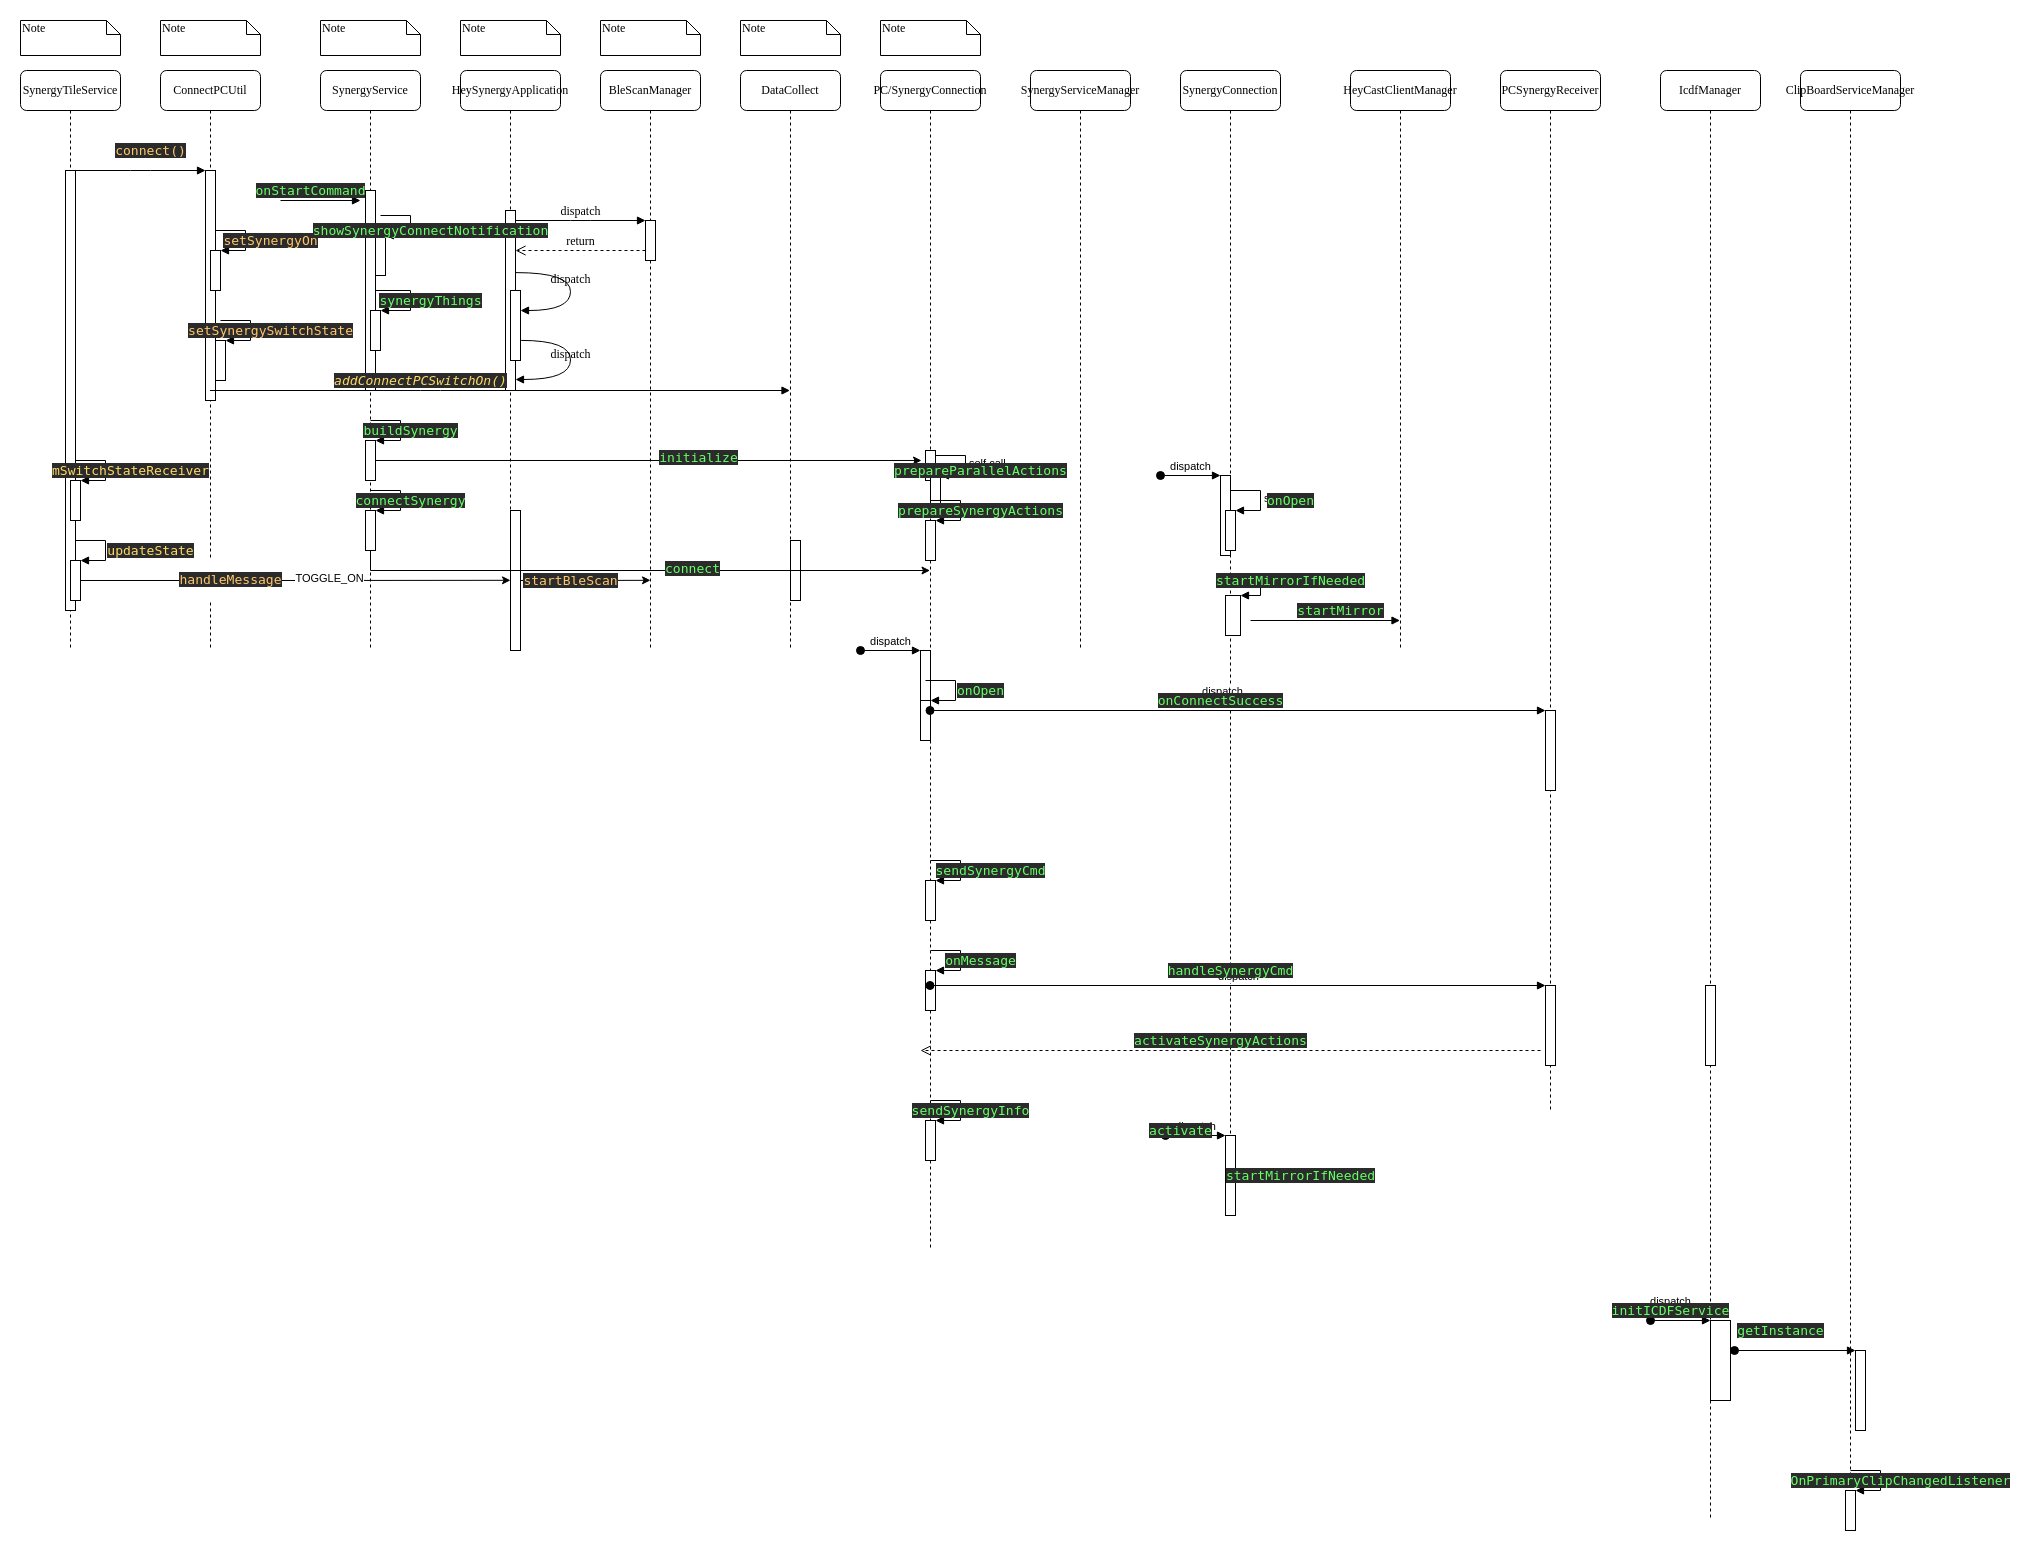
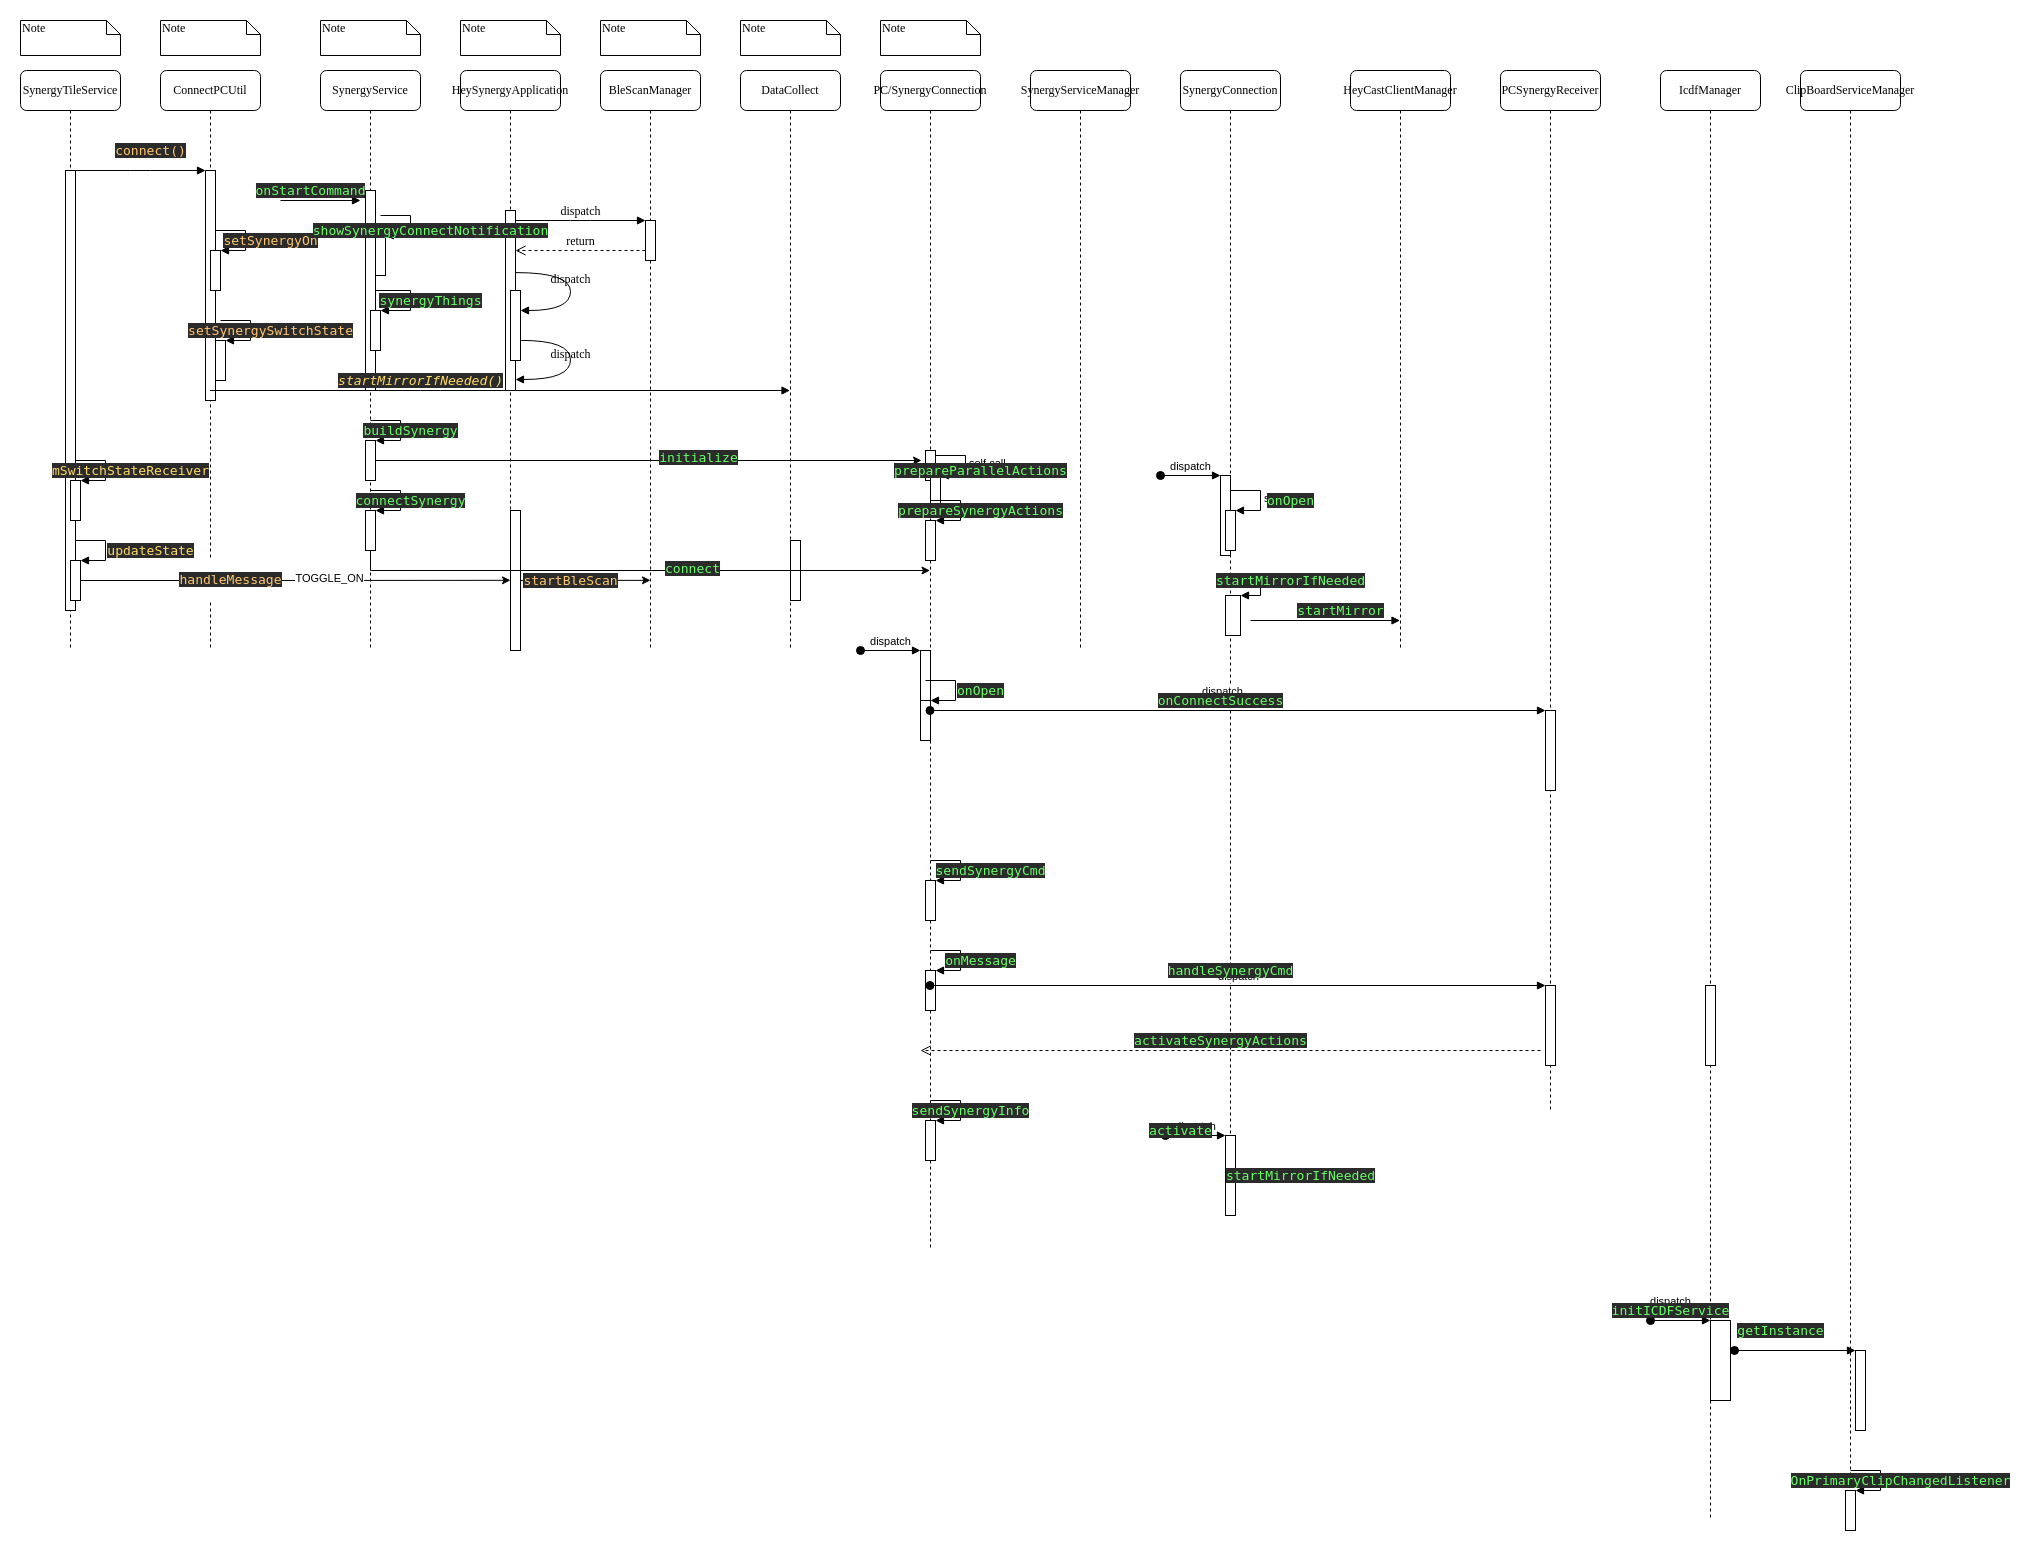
(421, 381) -> (421, 381)
